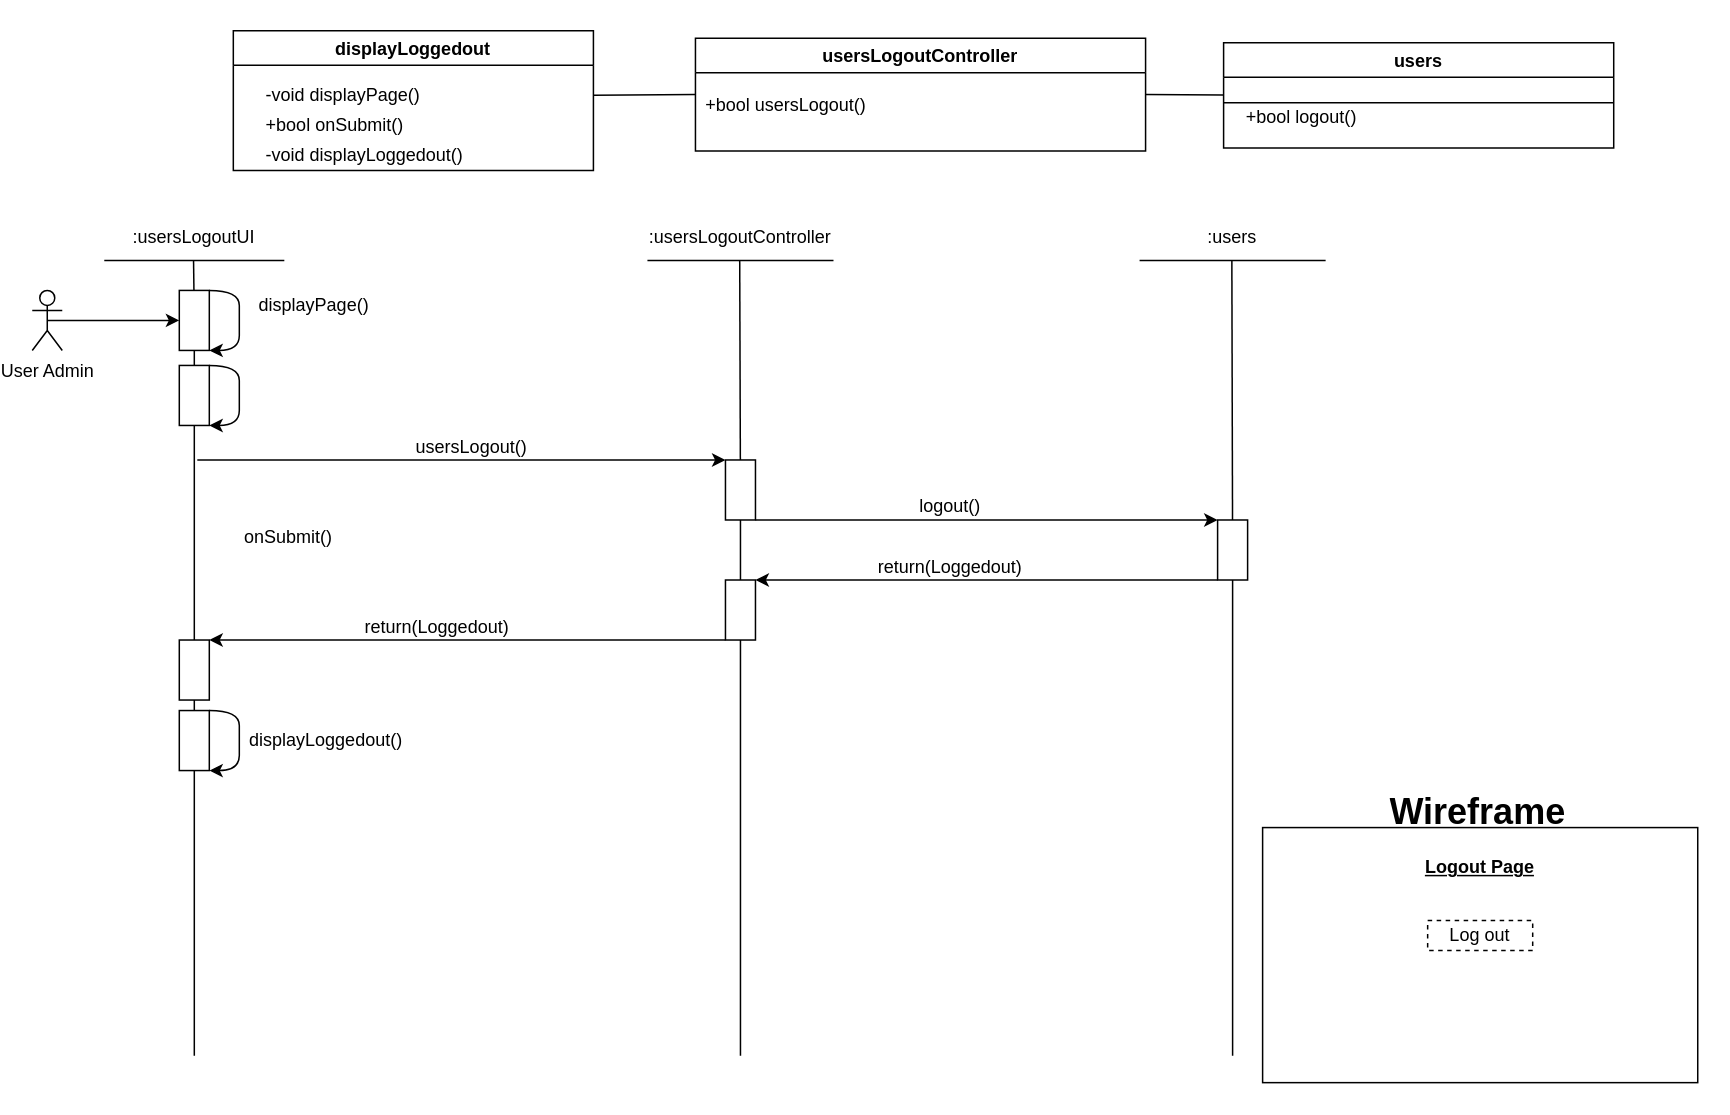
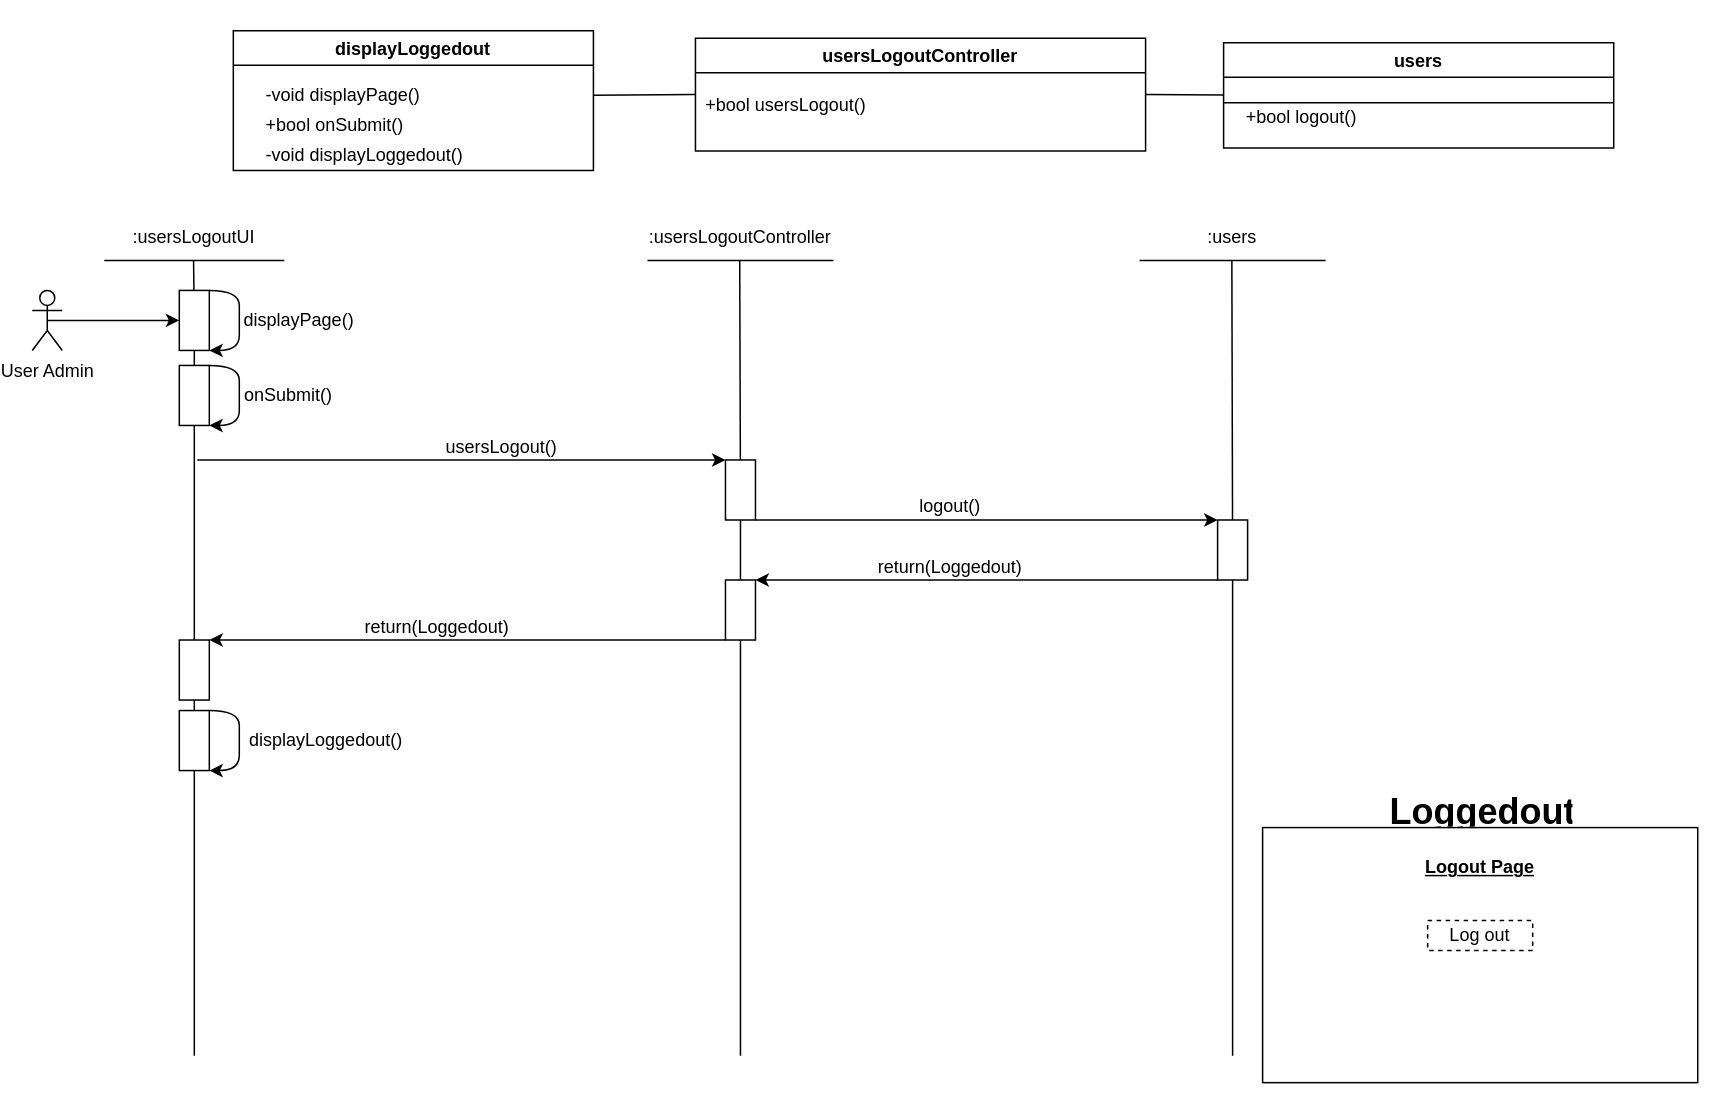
(314, 305) -> (299, 320)
(472, 448) -> (502, 448)
(289, 538) -> (289, 395)
(1433, 778) -> (1435, 778)
